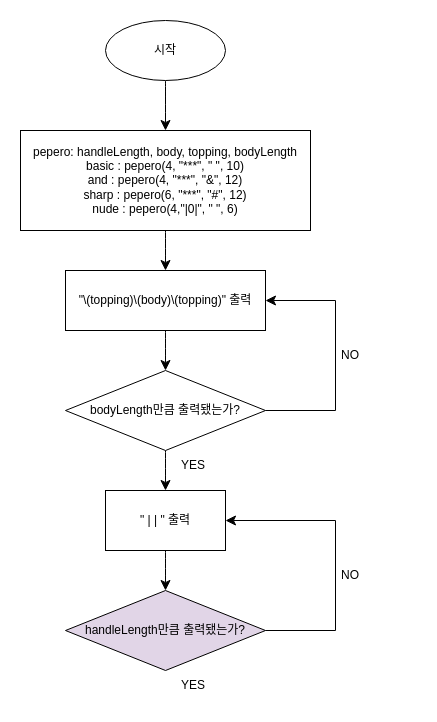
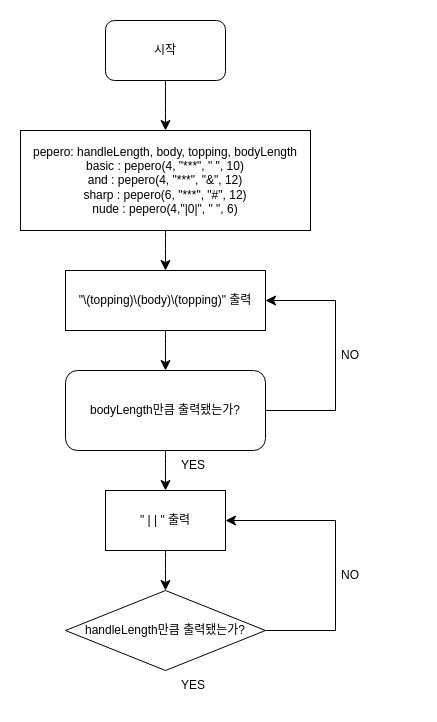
(166, 51) -> (166, 51)
(166, 411) -> (166, 411)
(166, 631) -> (166, 631)
